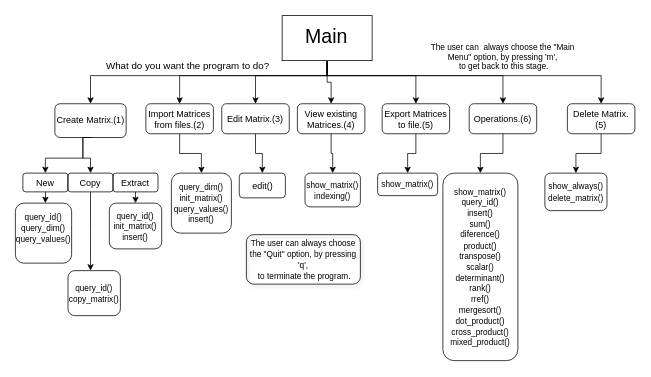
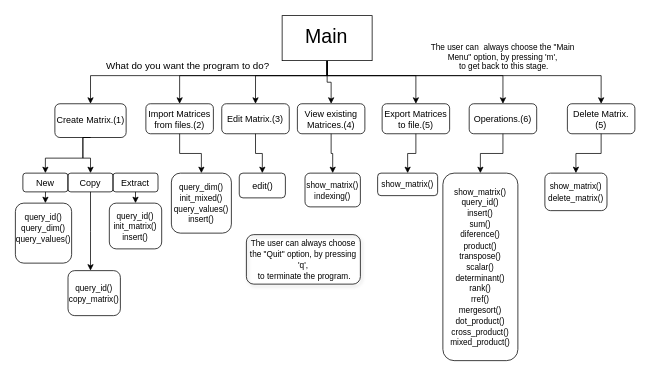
(576, 192) -> (576, 192)
(201, 203) -> (201, 203)
